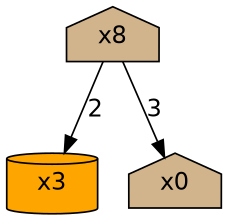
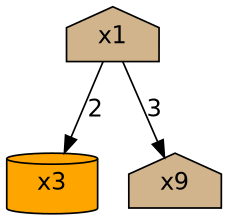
(113, 37) -> (113, 37)
(175, 183) -> (175, 183)
